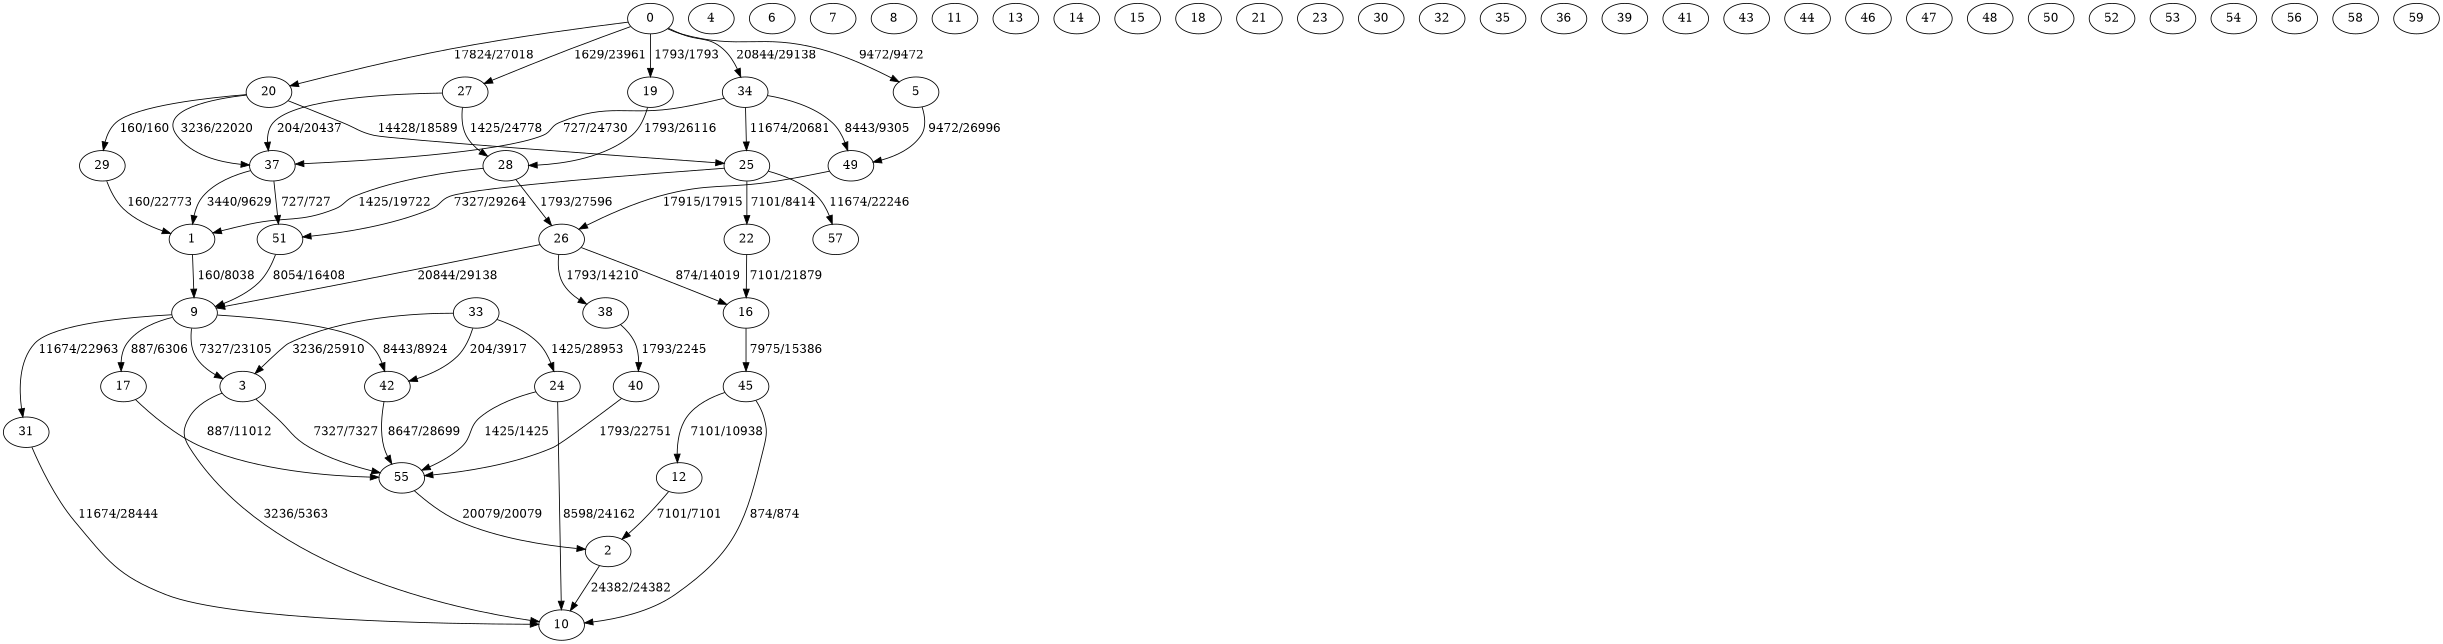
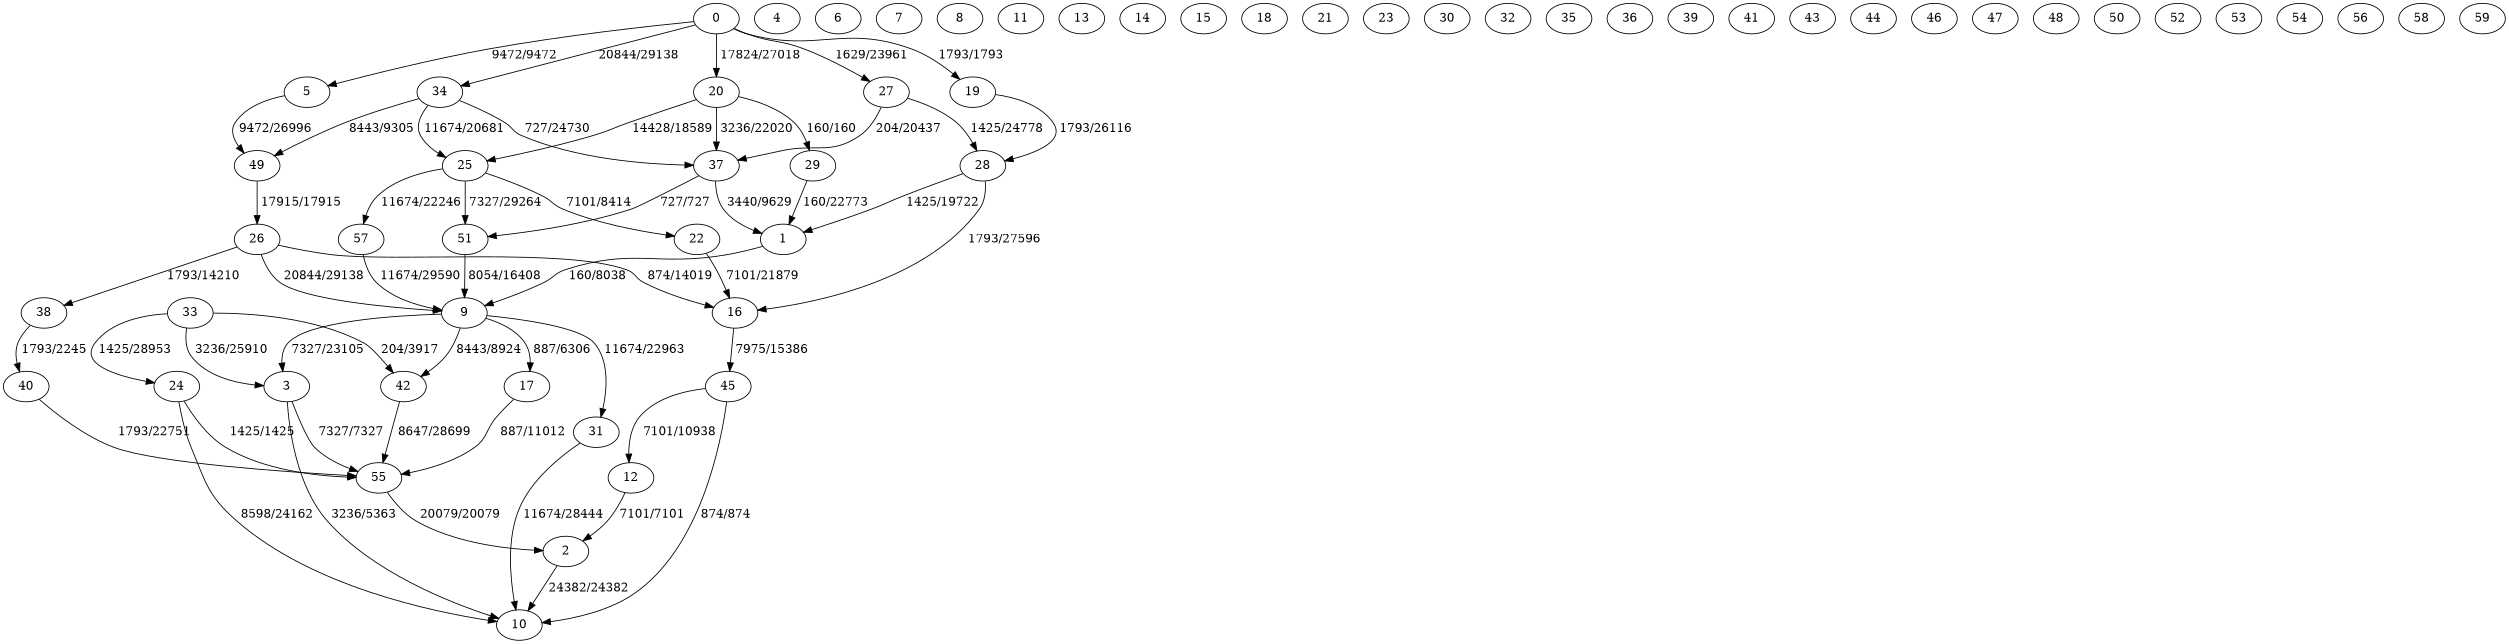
(531, 199) -> (896, 273)
none -> (389, 292)
